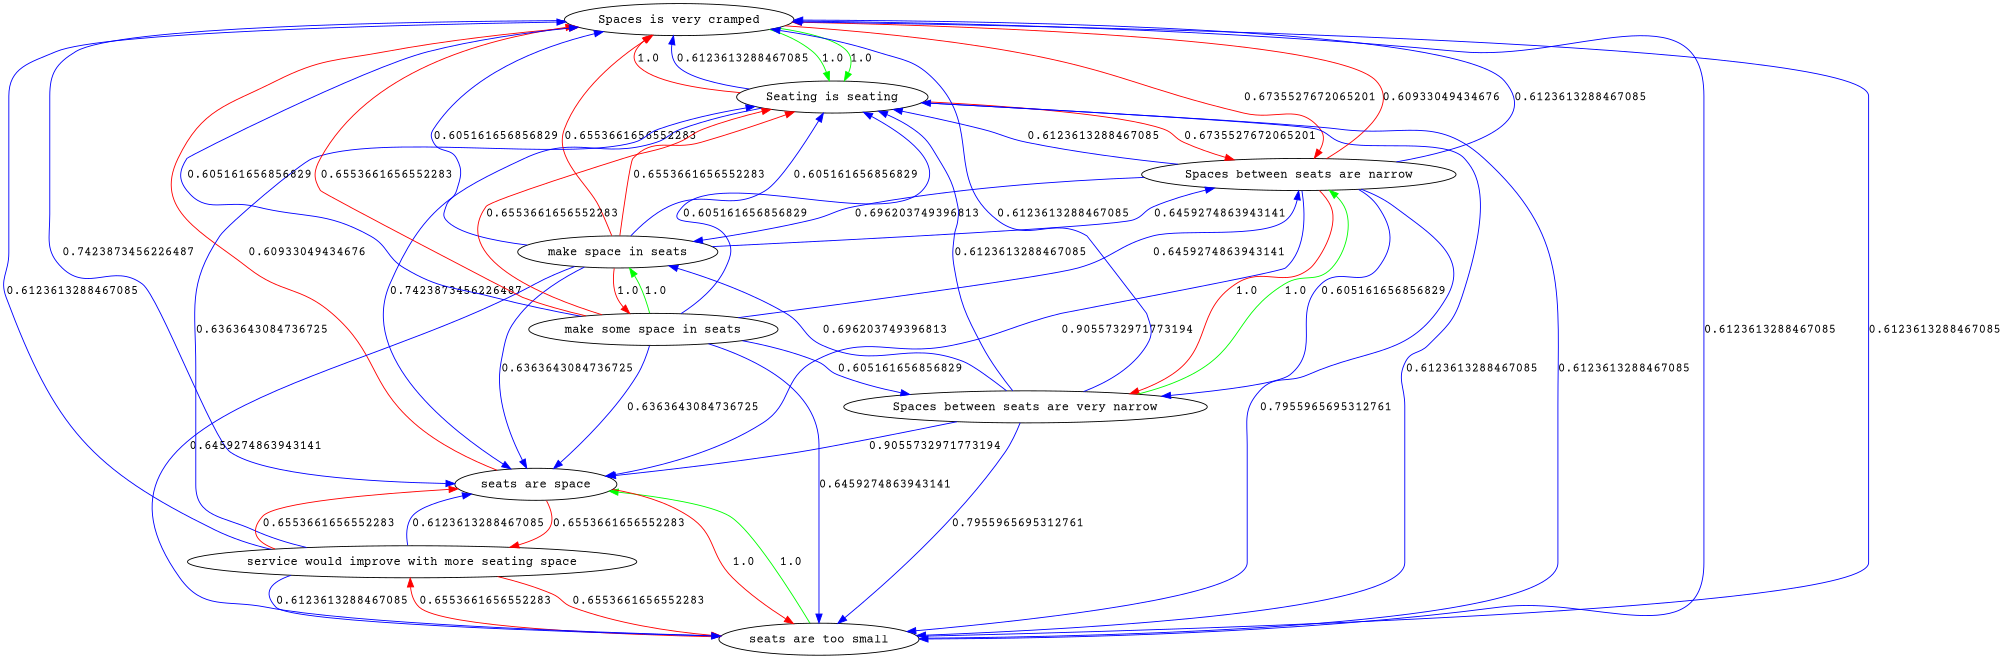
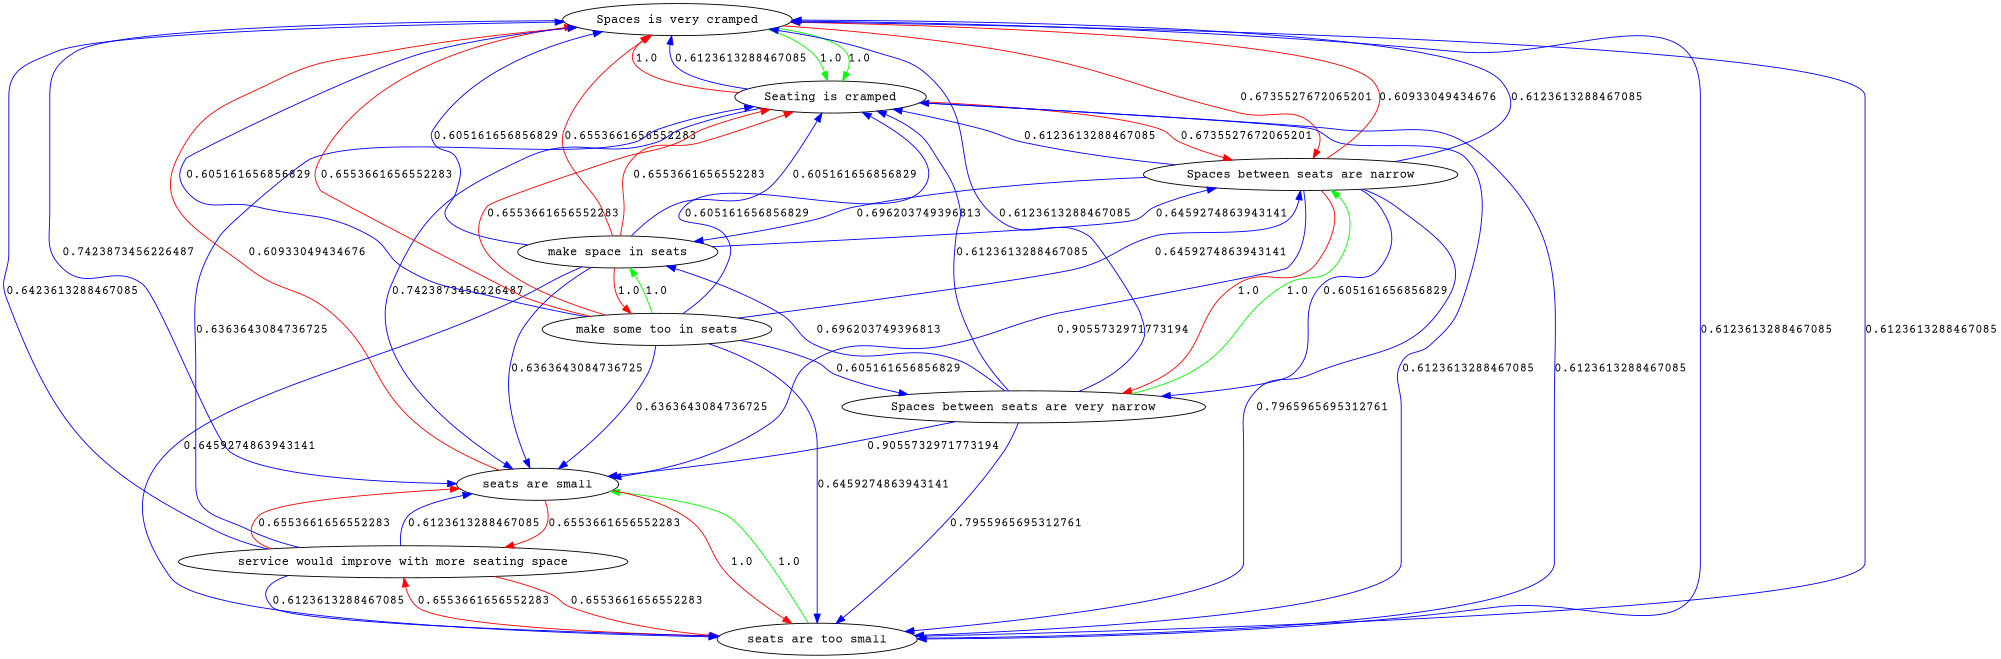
(832, 97) -> (831, 97)
(72, 291) -> (72, 291)
(653, 329) -> (657, 329)
(1326, 407) -> (1322, 407)
(536, 484) -> (538, 484)
